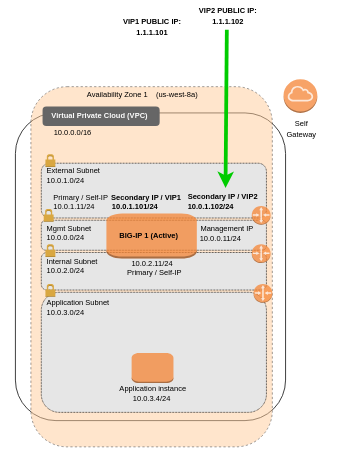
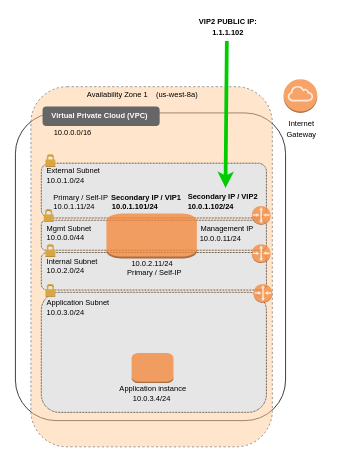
(227, 15) -> (227, 27)
(152, 27) -> none
(302, 129) -> (302, 129)
(152, 235) -> none
(71, 237) -> (71, 237)
